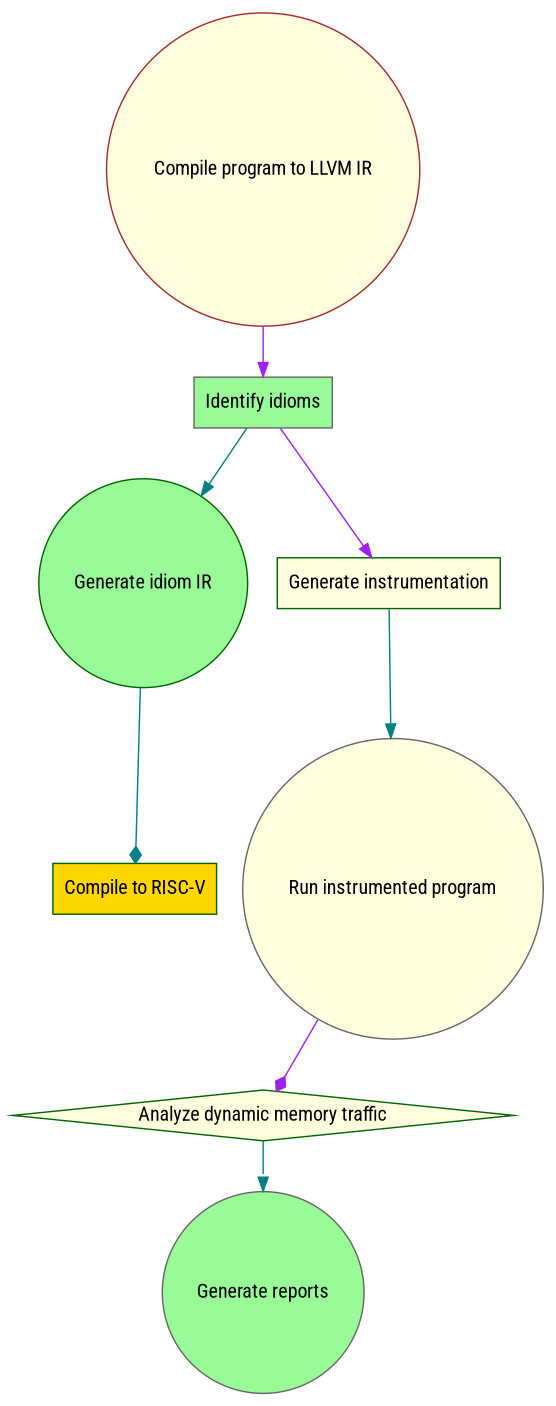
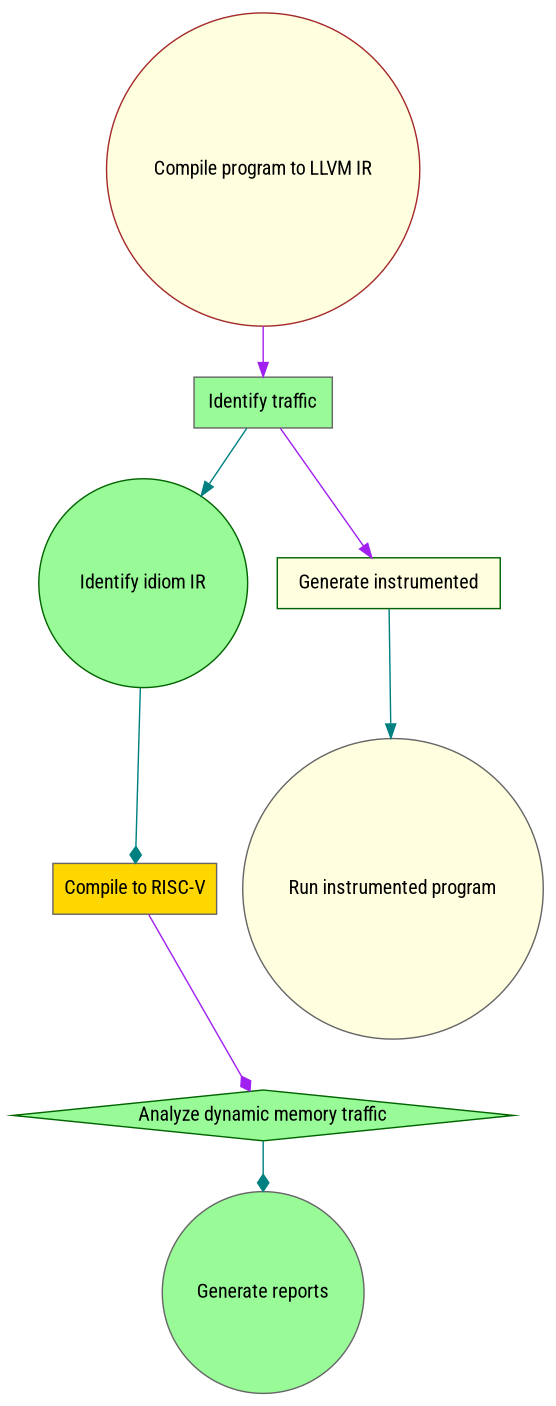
(263, 403) -> (263, 403)
(143, 583) -> (143, 583)
(389, 583) -> (389, 583)
(135, 889) -> (135, 889)
(301, 1048) -> (195, 995)
(263, 1115) -> (263, 1115)
(263, 1158) -> (263, 1158)
